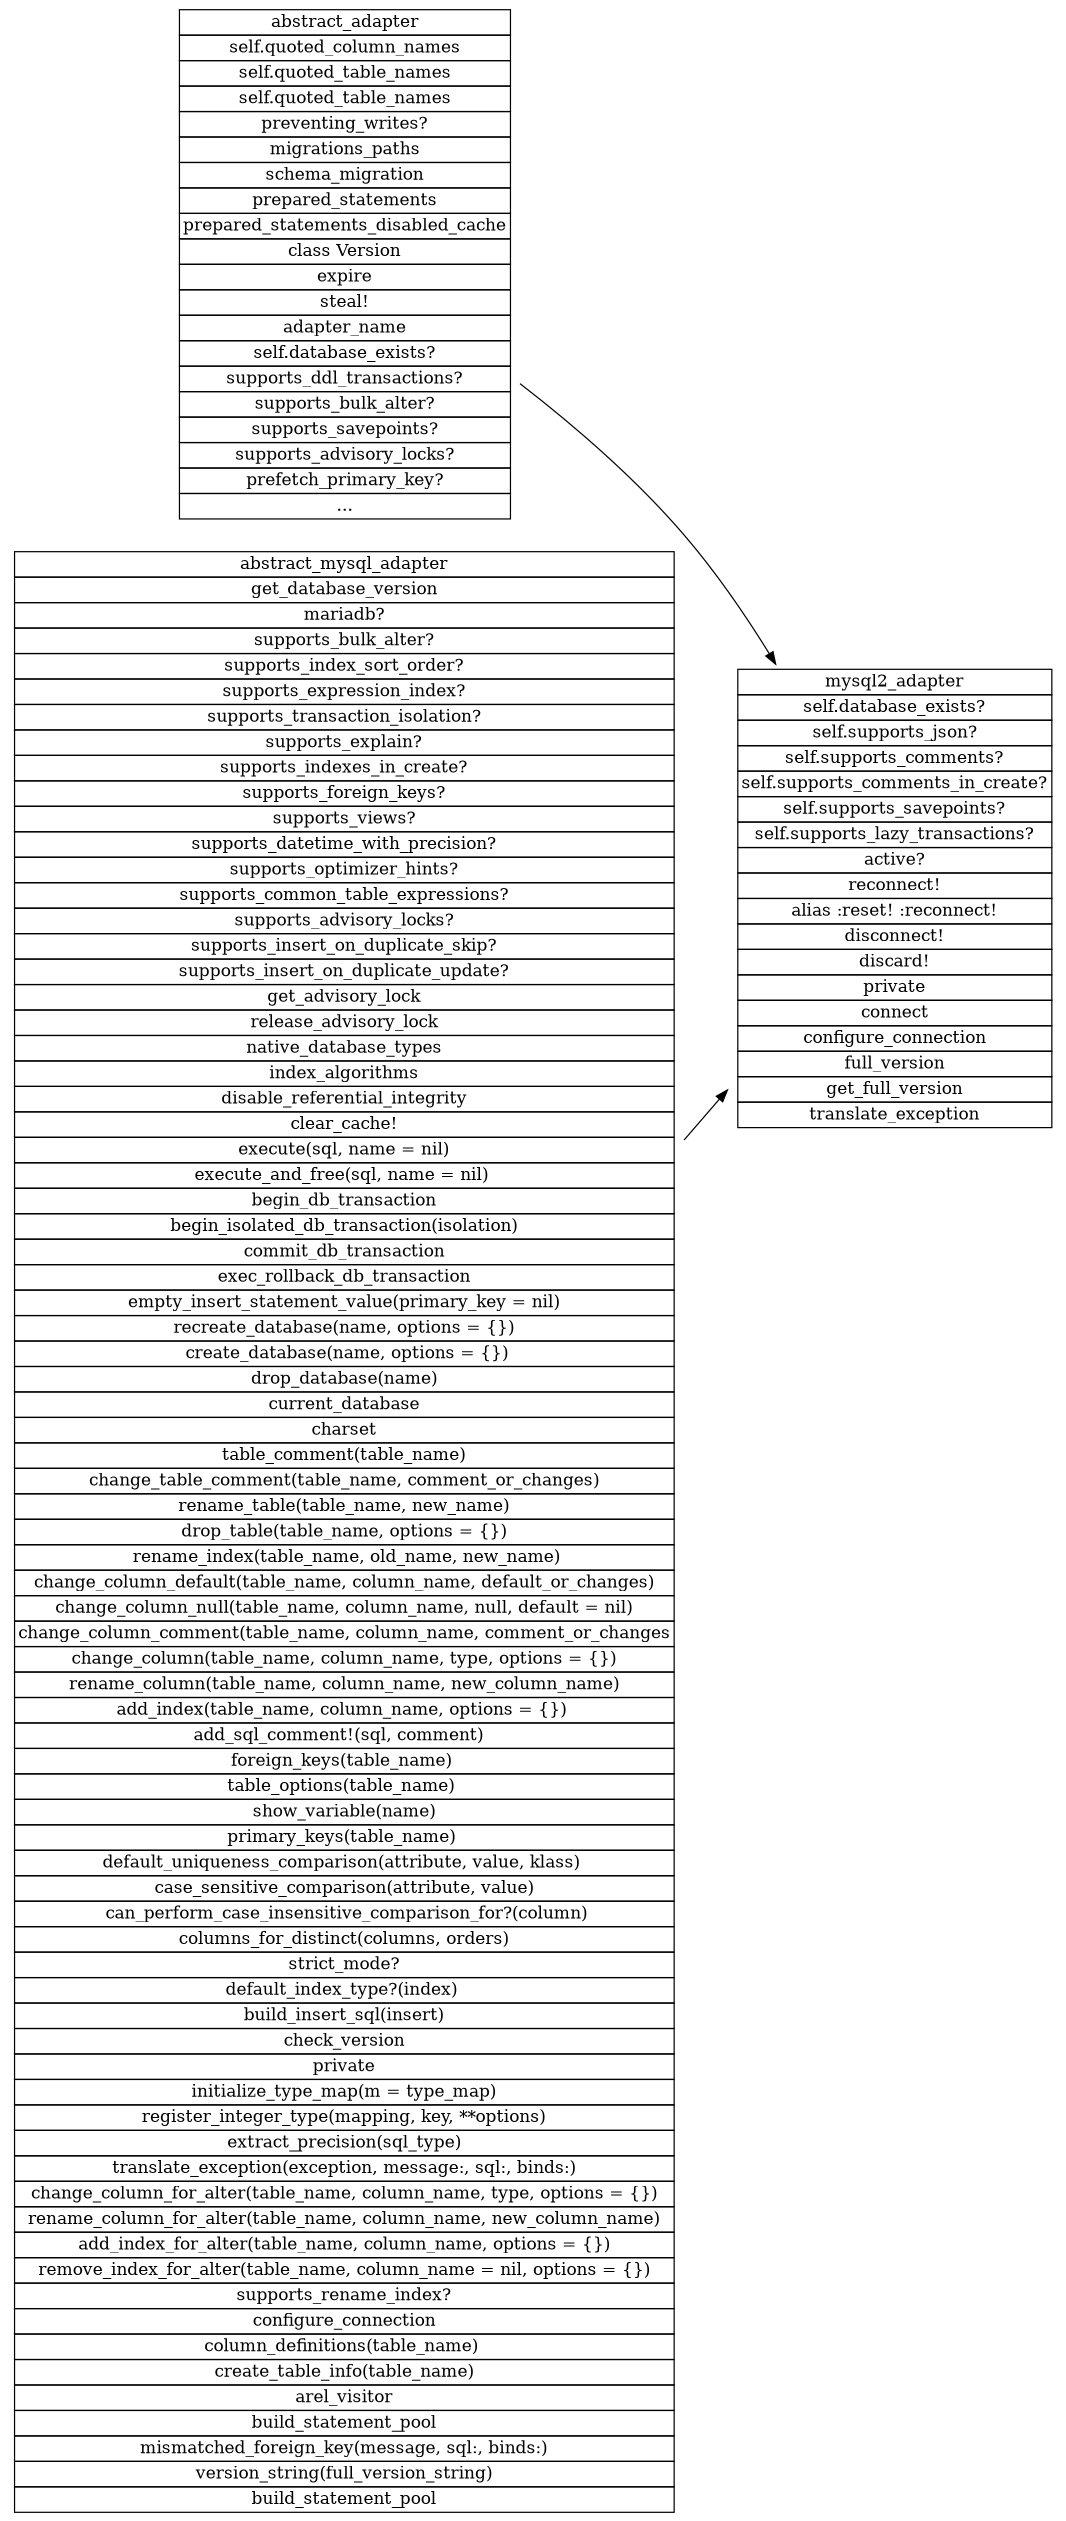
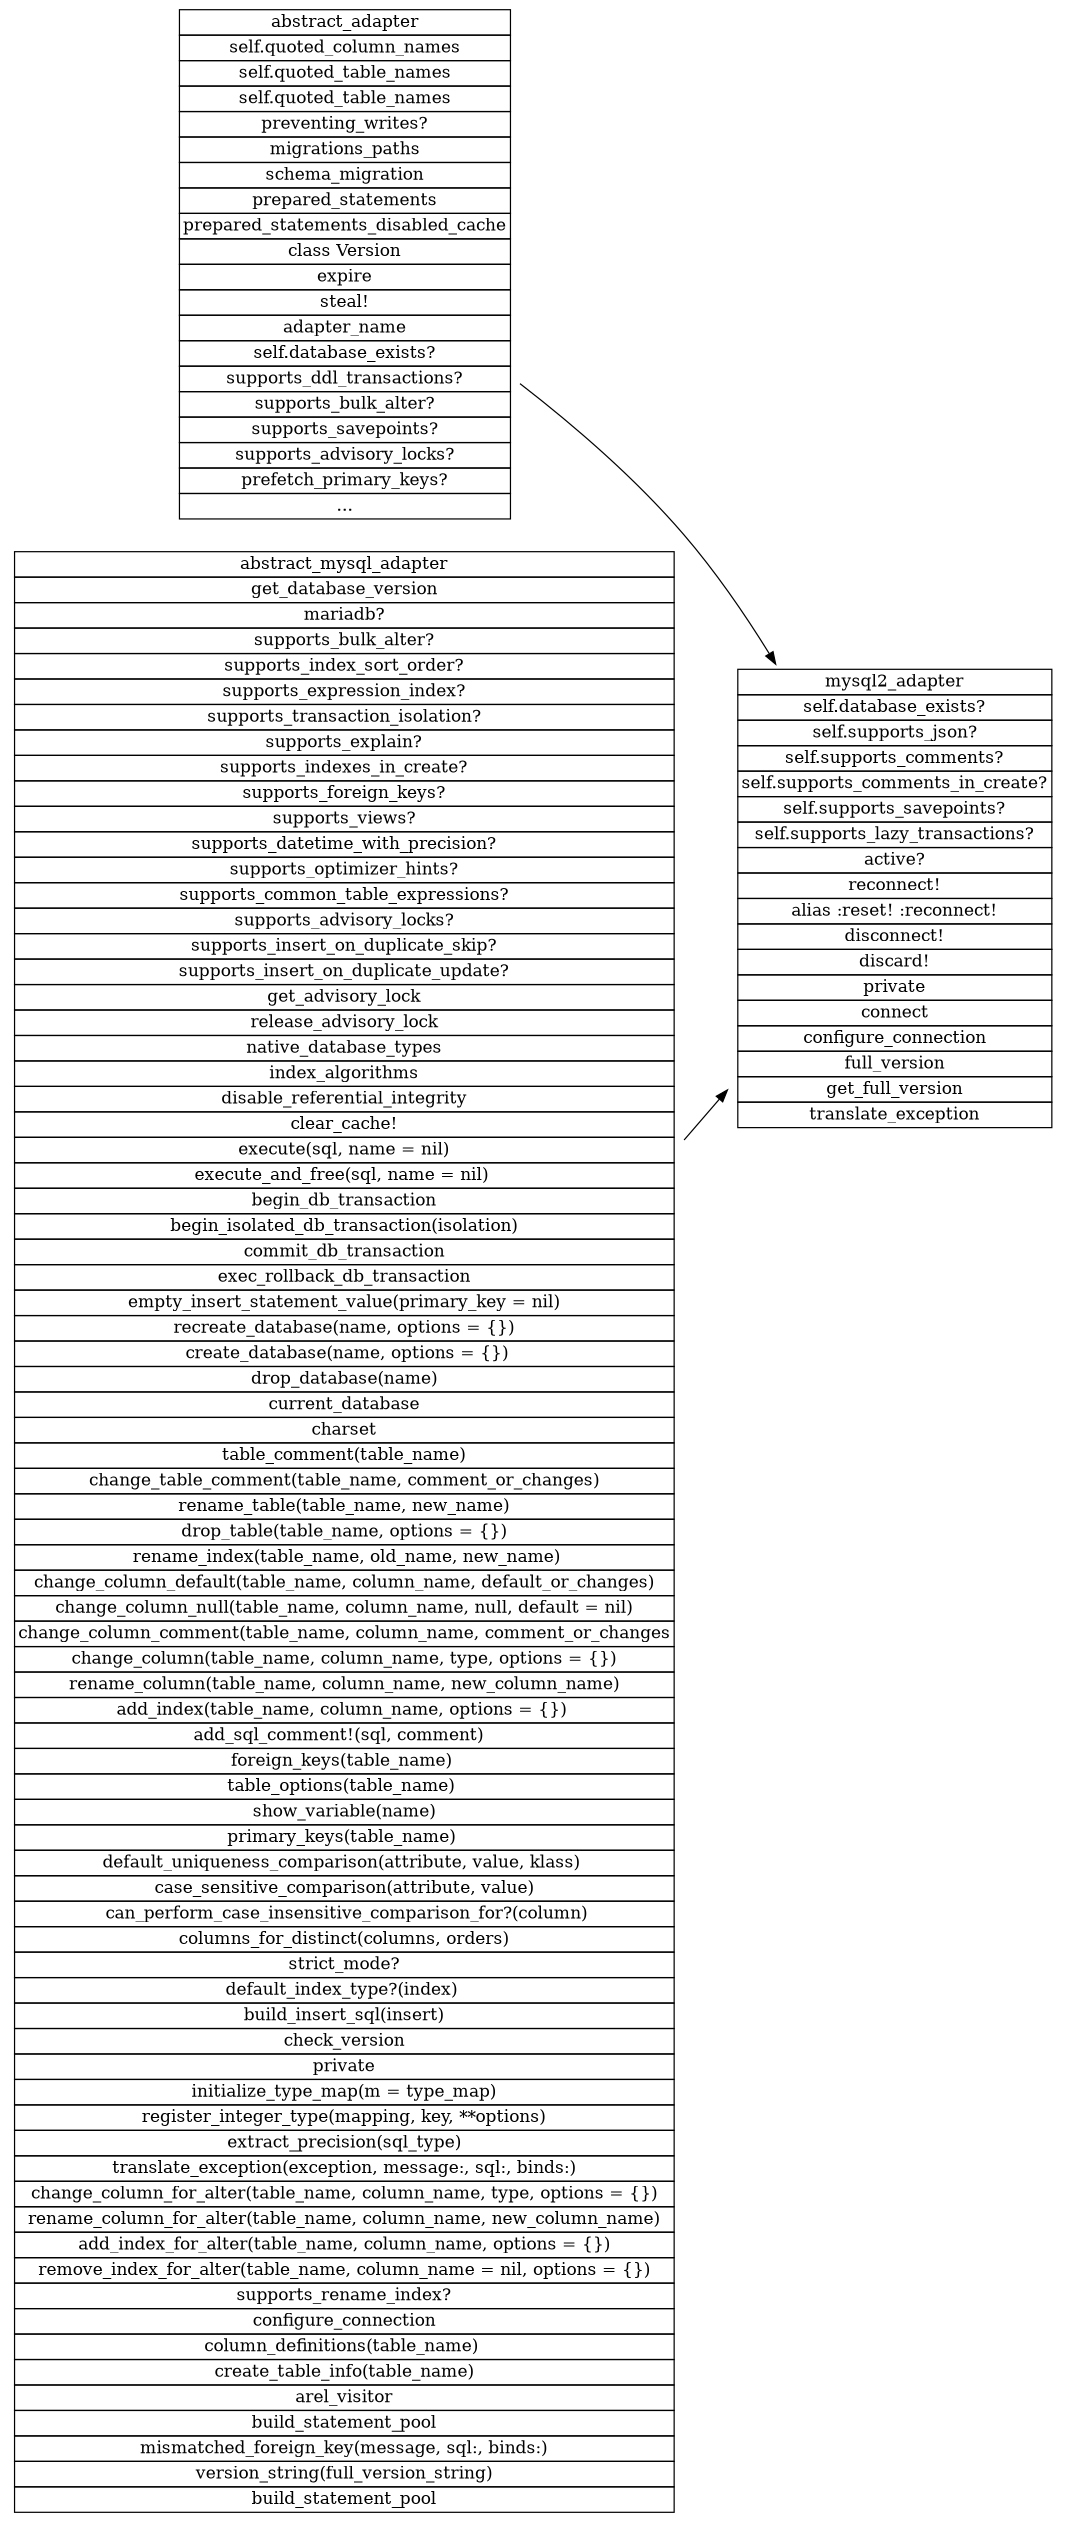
(345, 480) -> (345, 480)
